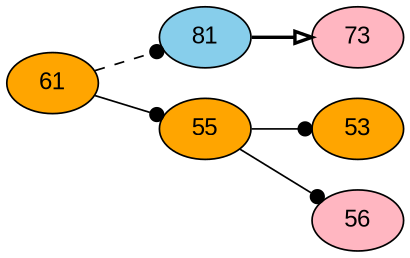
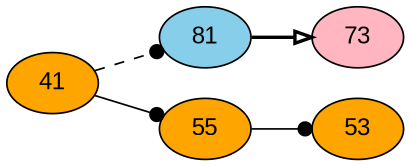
(53, 83) -> (53, 83)
(358, 220) -> none
